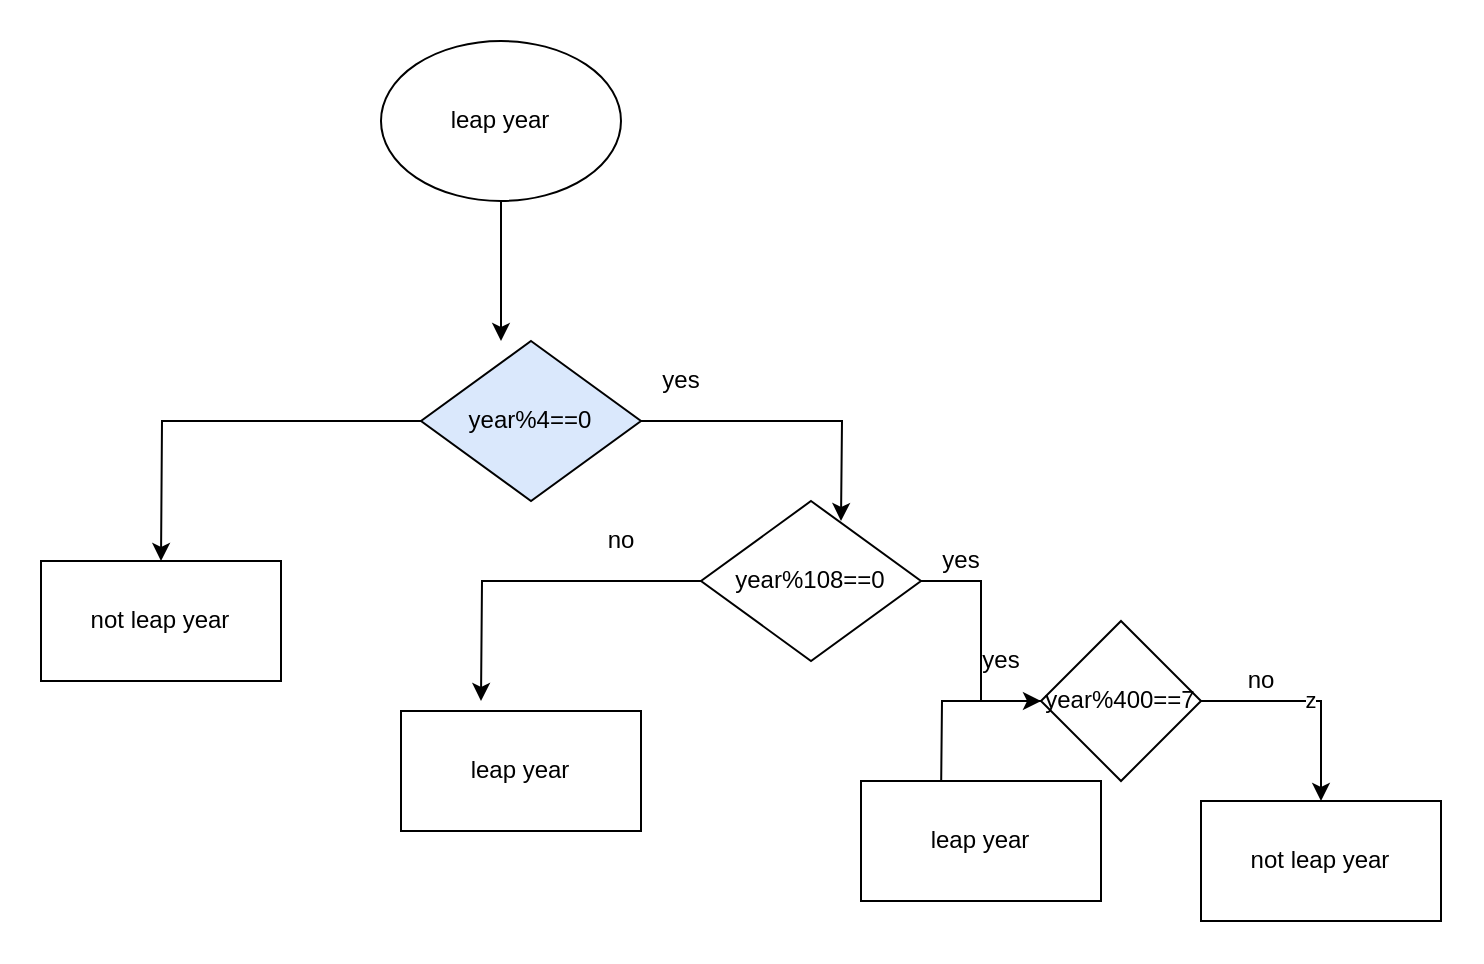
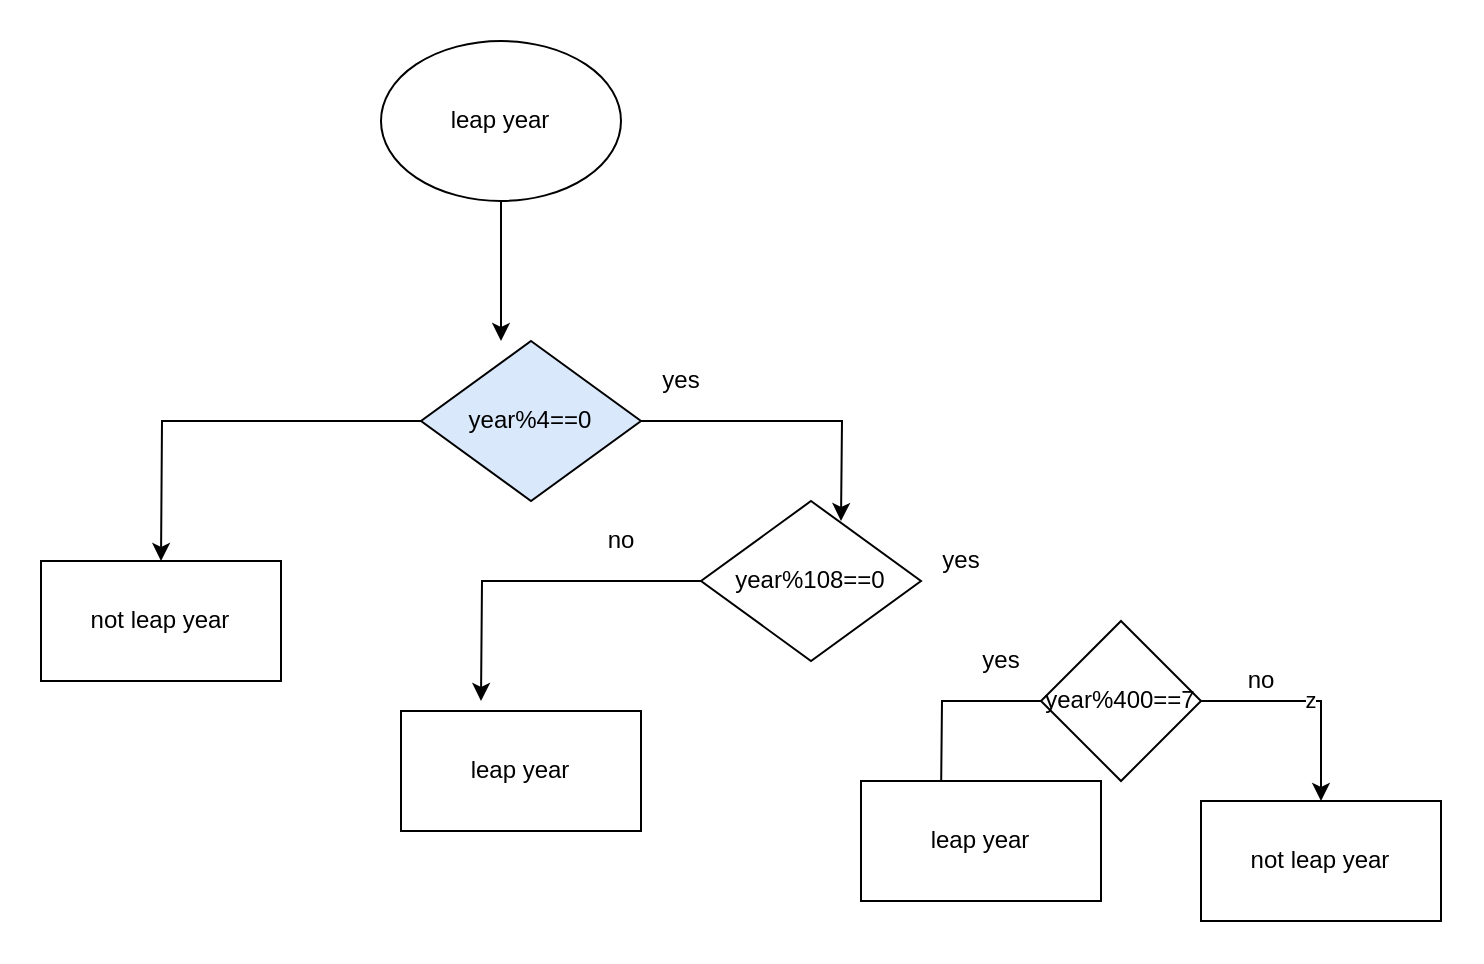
(981, 609) -> none
